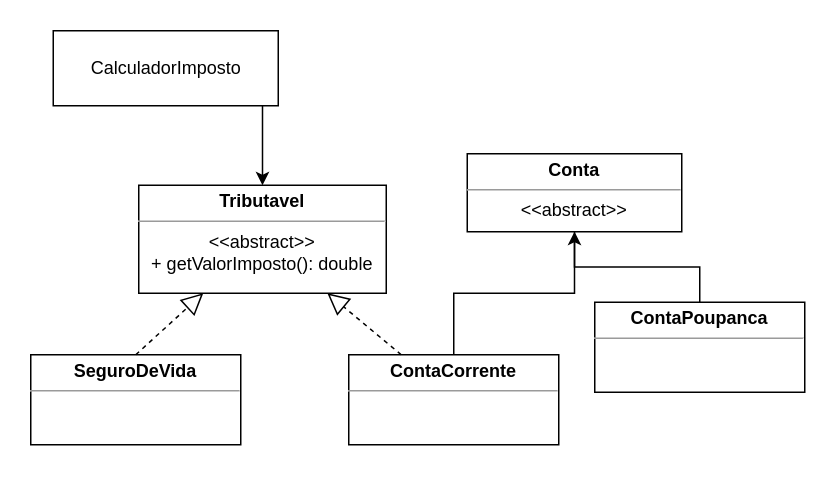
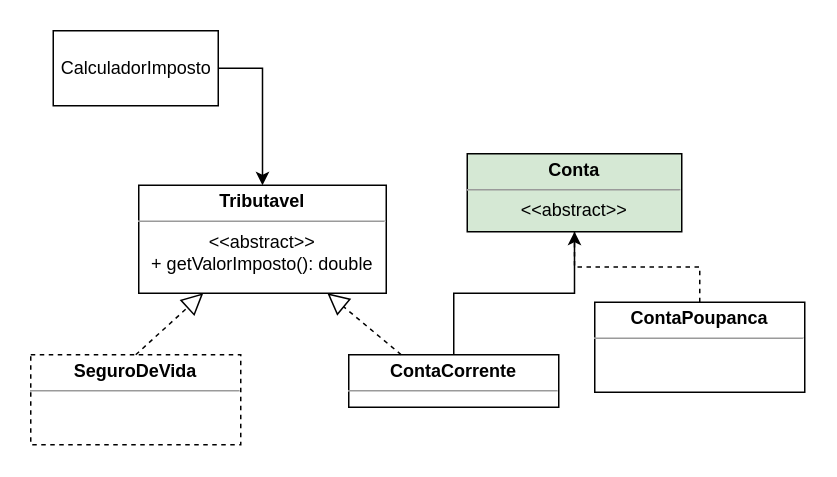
(166, 68) -> (136, 68)
(575, 193) -> (575, 193)
(654, 267) -> (654, 267)
(136, 400) -> (136, 400)
(454, 400) -> (454, 381)
